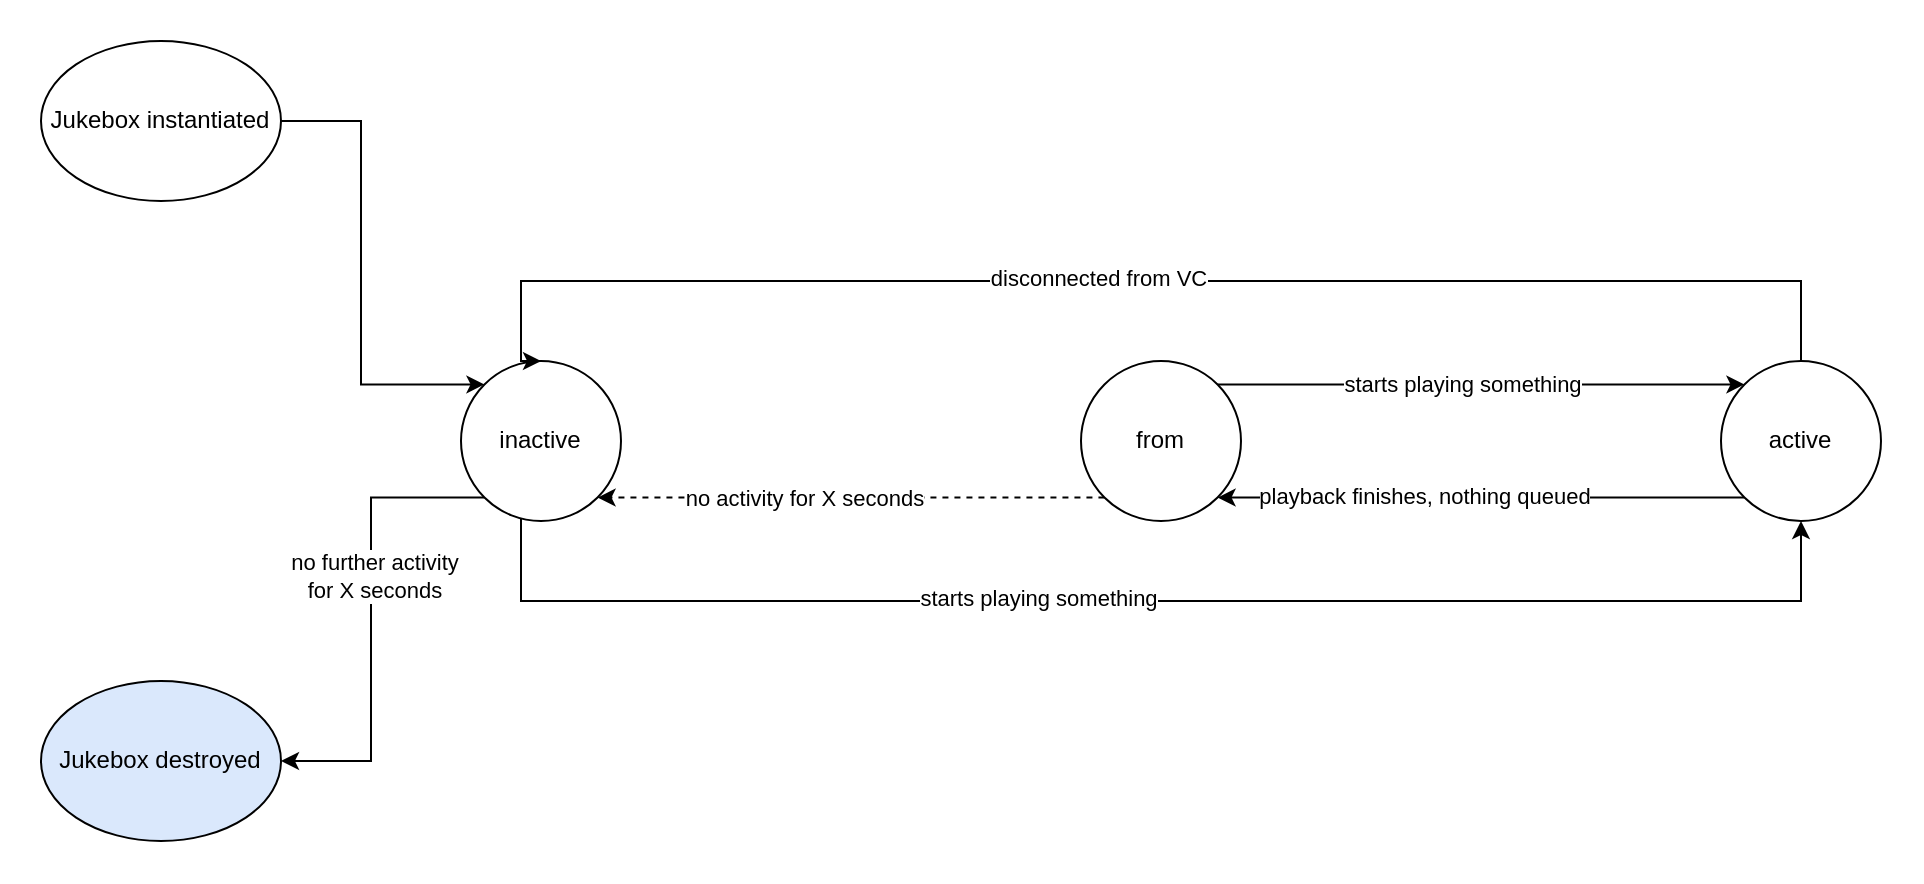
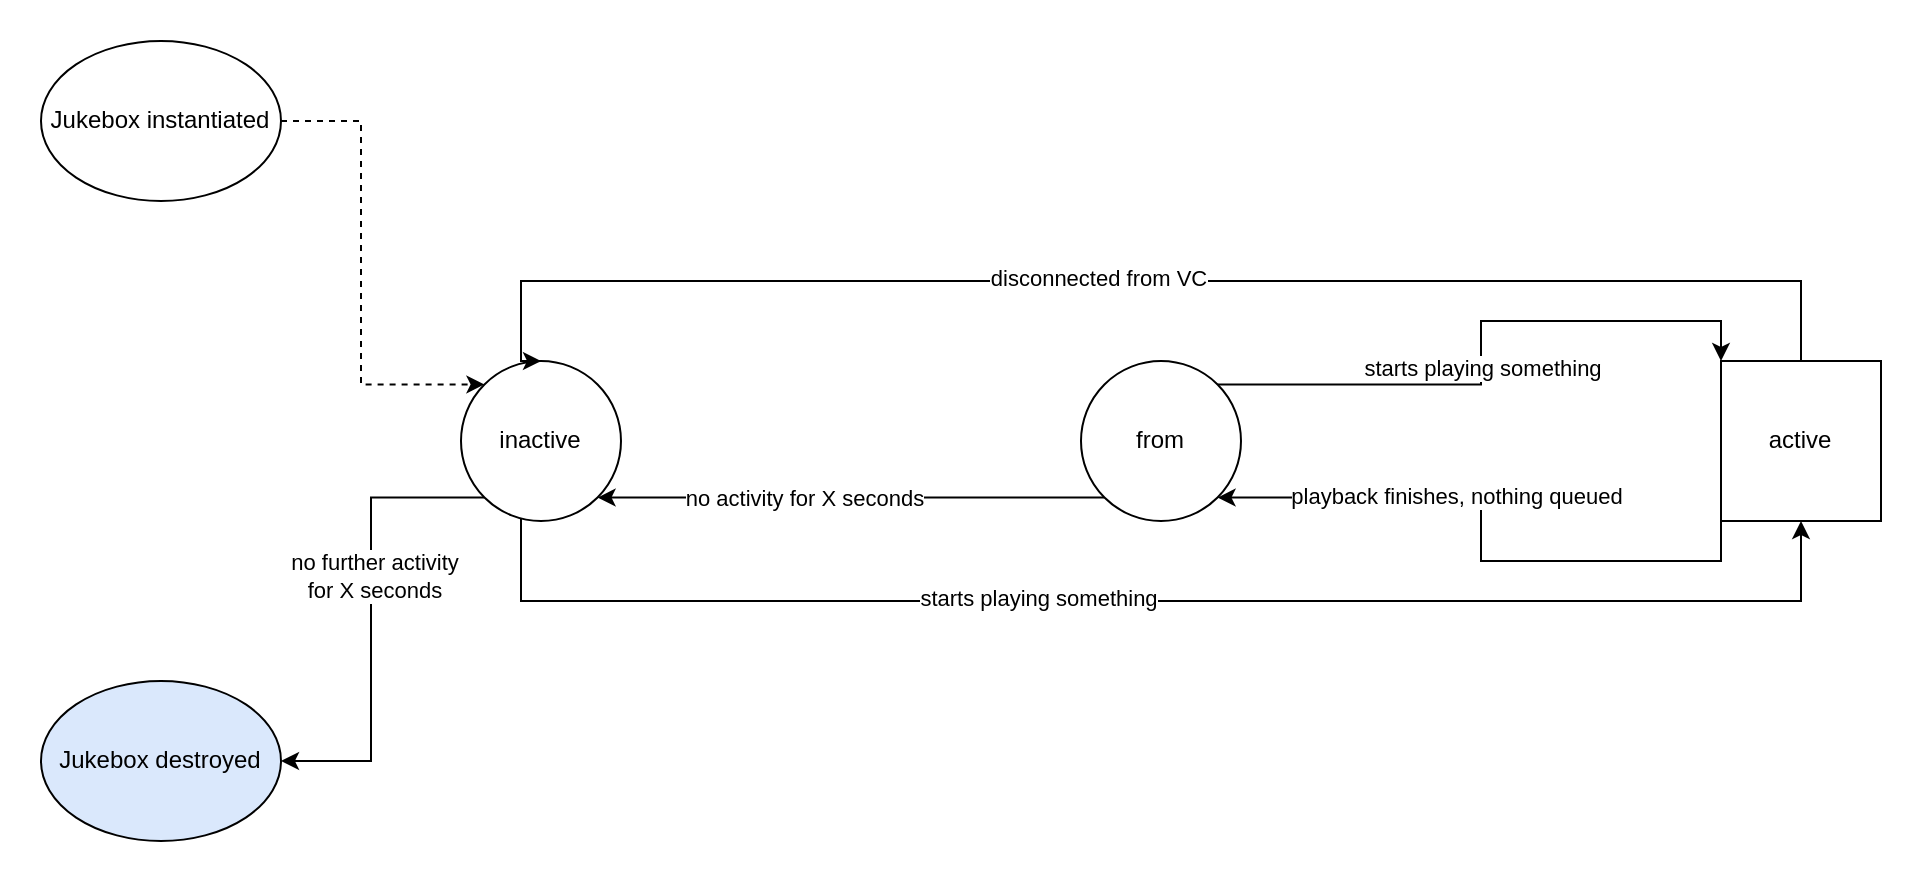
(361, 269) -> (361, 269)
(1801, 441) -> (1801, 441)
(1011, 498) -> (1011, 498)
